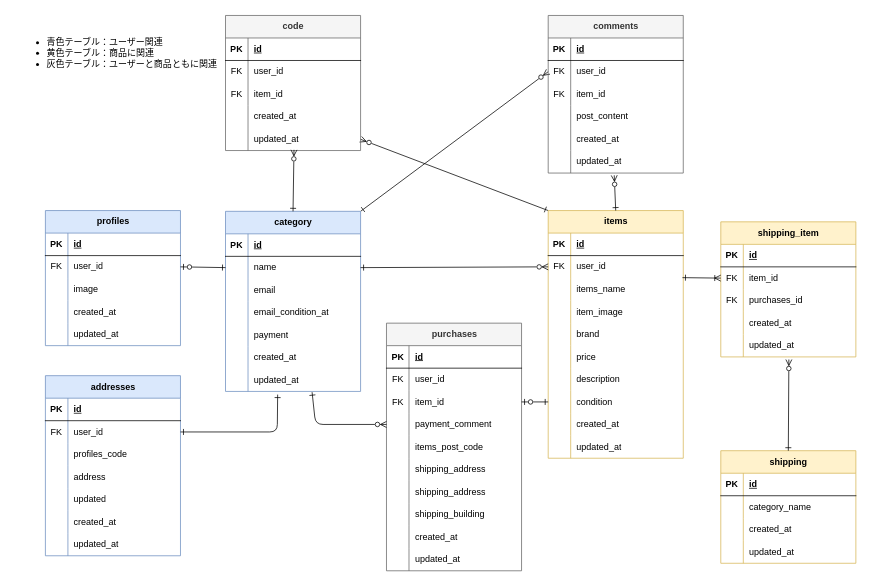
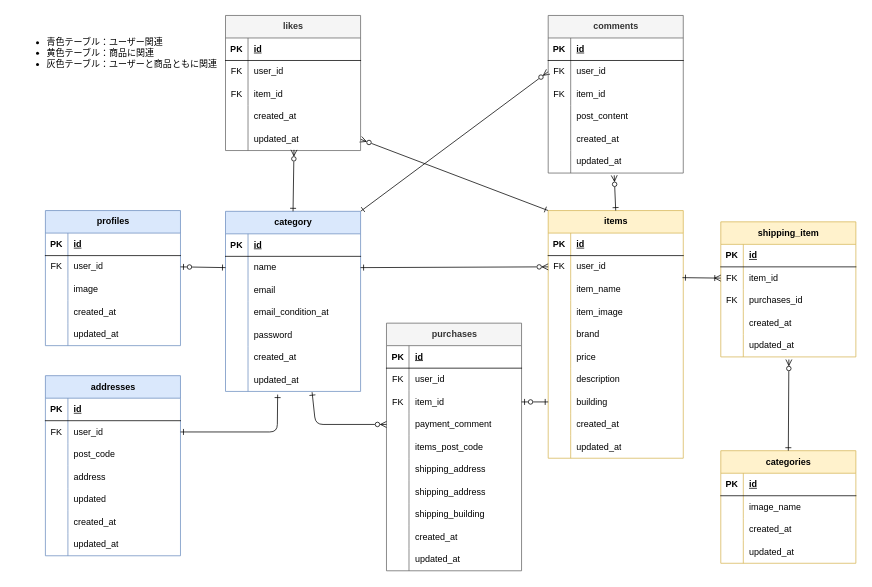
(293, 27) -> (293, 27)
(600, 289) -> (598, 289)
(272, 335) -> (274, 335)
(597, 402) -> (593, 402)
(104, 454) -> (97, 454)
(788, 462) -> (788, 462)
(782, 507) -> (773, 507)
